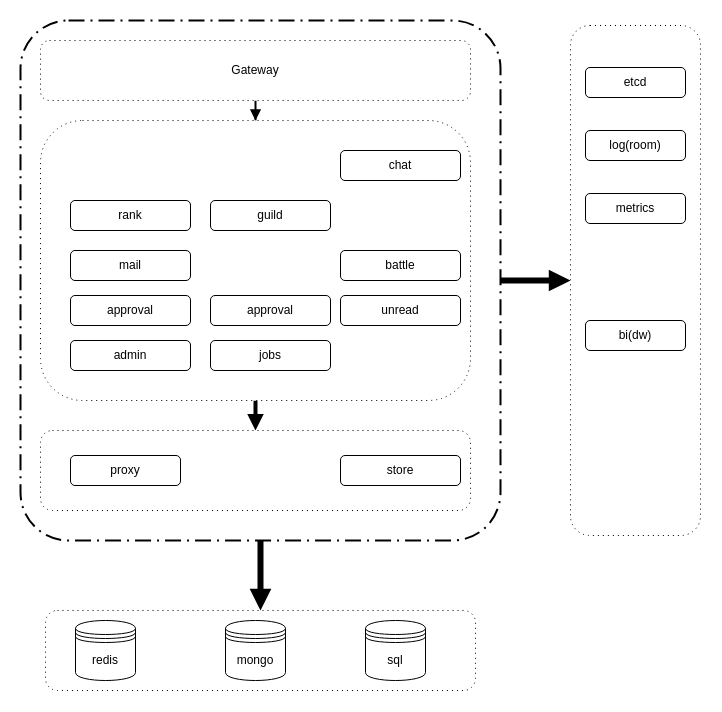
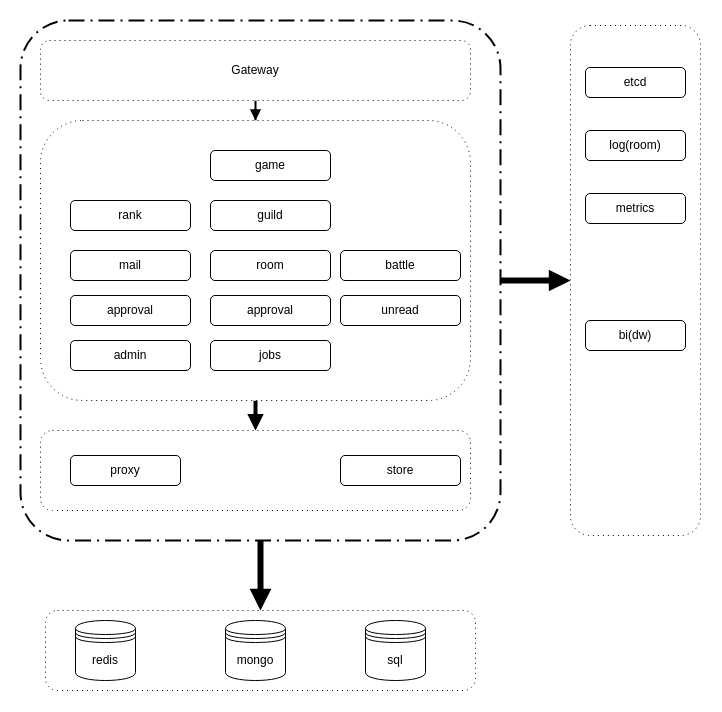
none -> (271, 166)
(401, 166) -> none
none -> (271, 266)
